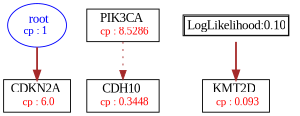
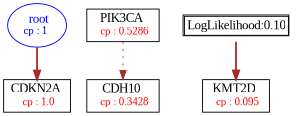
(125, 31) -> (125, 31)
(39, 102) -> (39, 102)
(125, 102) -> (125, 102)
(238, 102) -> (238, 102)
